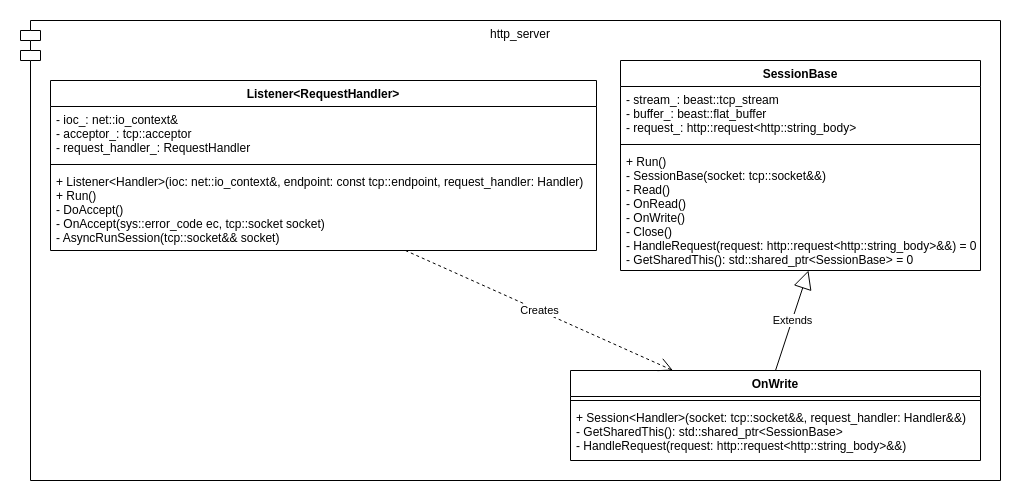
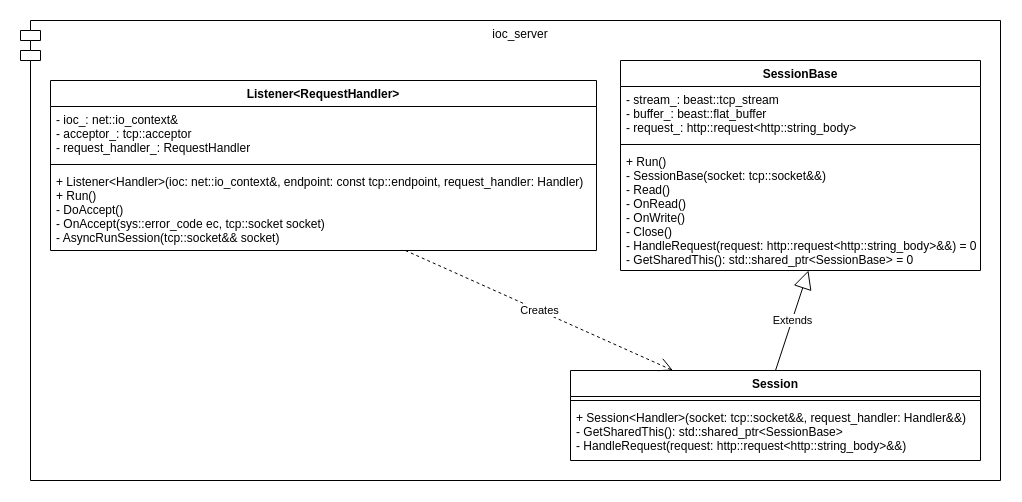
(520, 34) -> (520, 34)
(775, 384) -> (775, 384)
